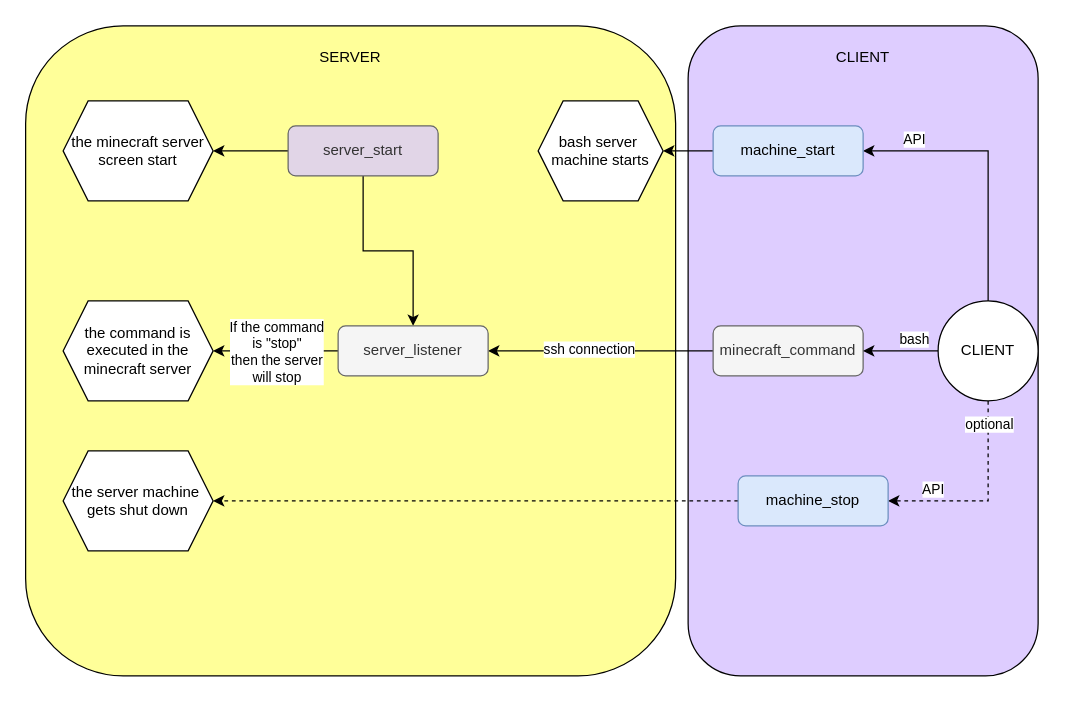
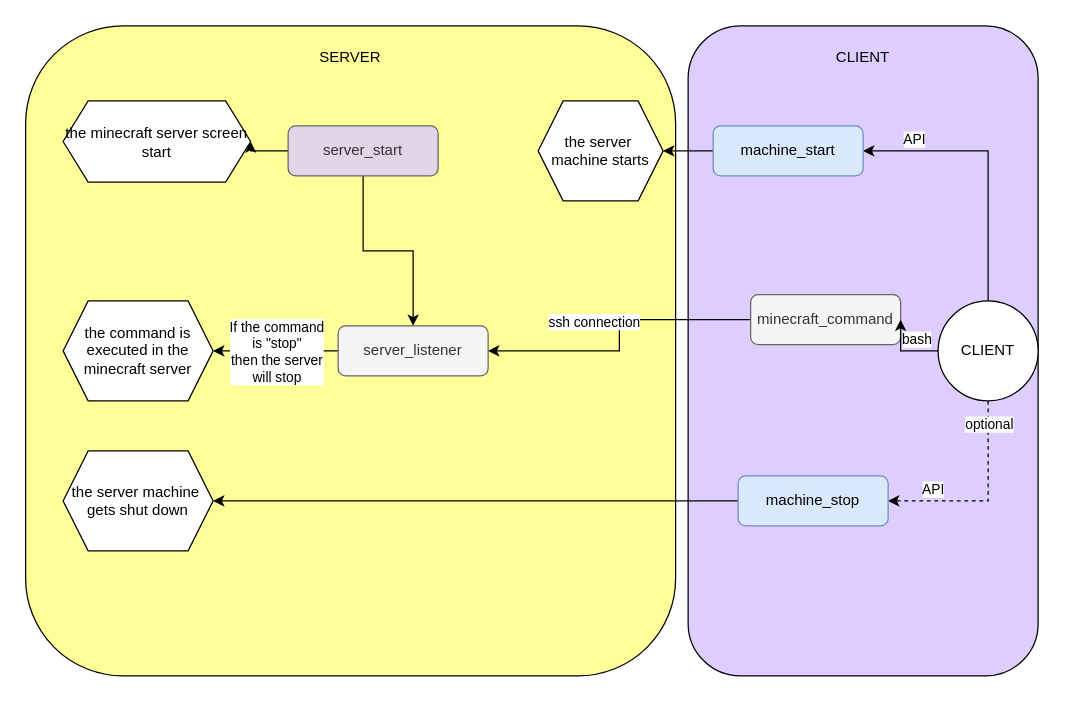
(138, 151) -> (157, 141)
(601, 151) -> (601, 151)
(788, 351) -> (826, 319)
(478, 501) -> (478, 501)
